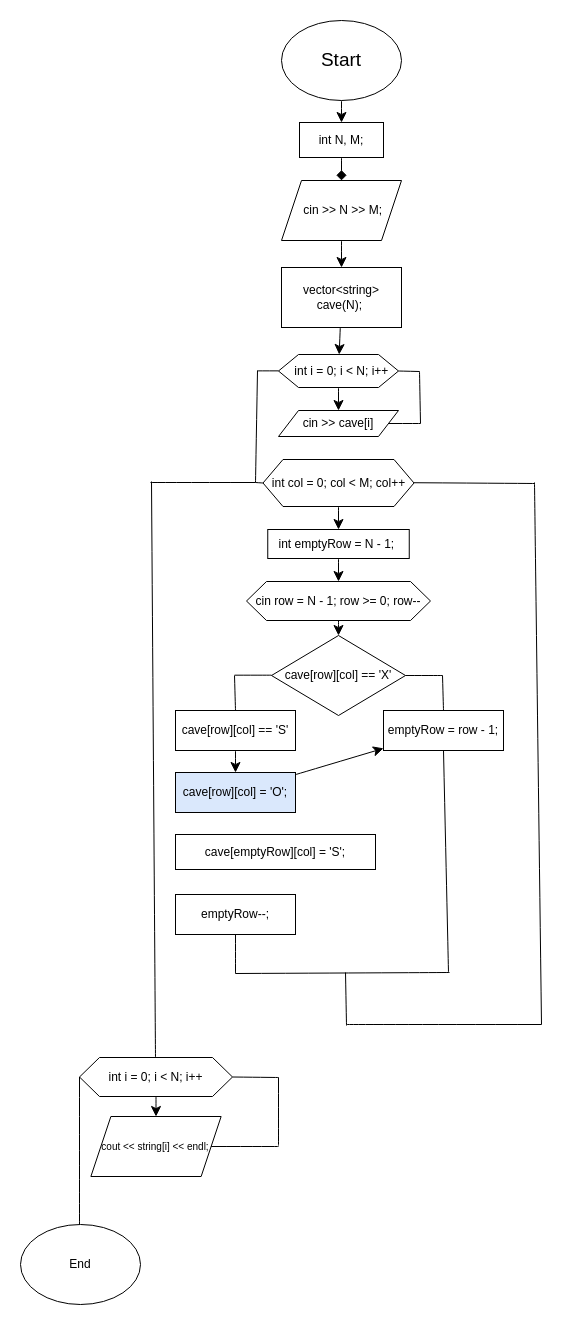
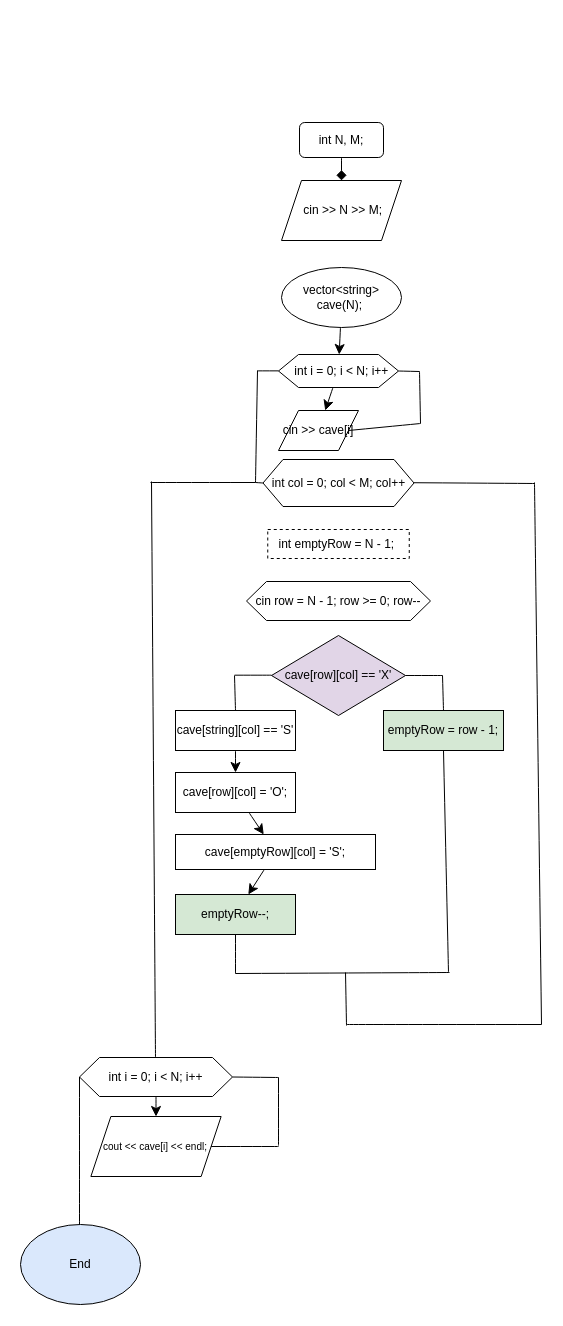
(342, 61) -> none
(342, 106) -> none
(342, 140) -> (342, 140)
(342, 249) -> none
(342, 298) -> (342, 298)
(339, 424) -> (319, 431)
(339, 512) -> none
(339, 544) -> (339, 544)
(339, 564) -> none
(339, 622) -> none
(339, 676) -> (339, 676)
(236, 731) -> (236, 731)
(444, 731) -> (444, 731)
(336, 763) -> (253, 819)
(236, 793) -> (236, 793)
none -> (259, 879)
(236, 915) -> (236, 915)
(156, 1147) -> (156, 1147)
(81, 1265) -> (81, 1265)
